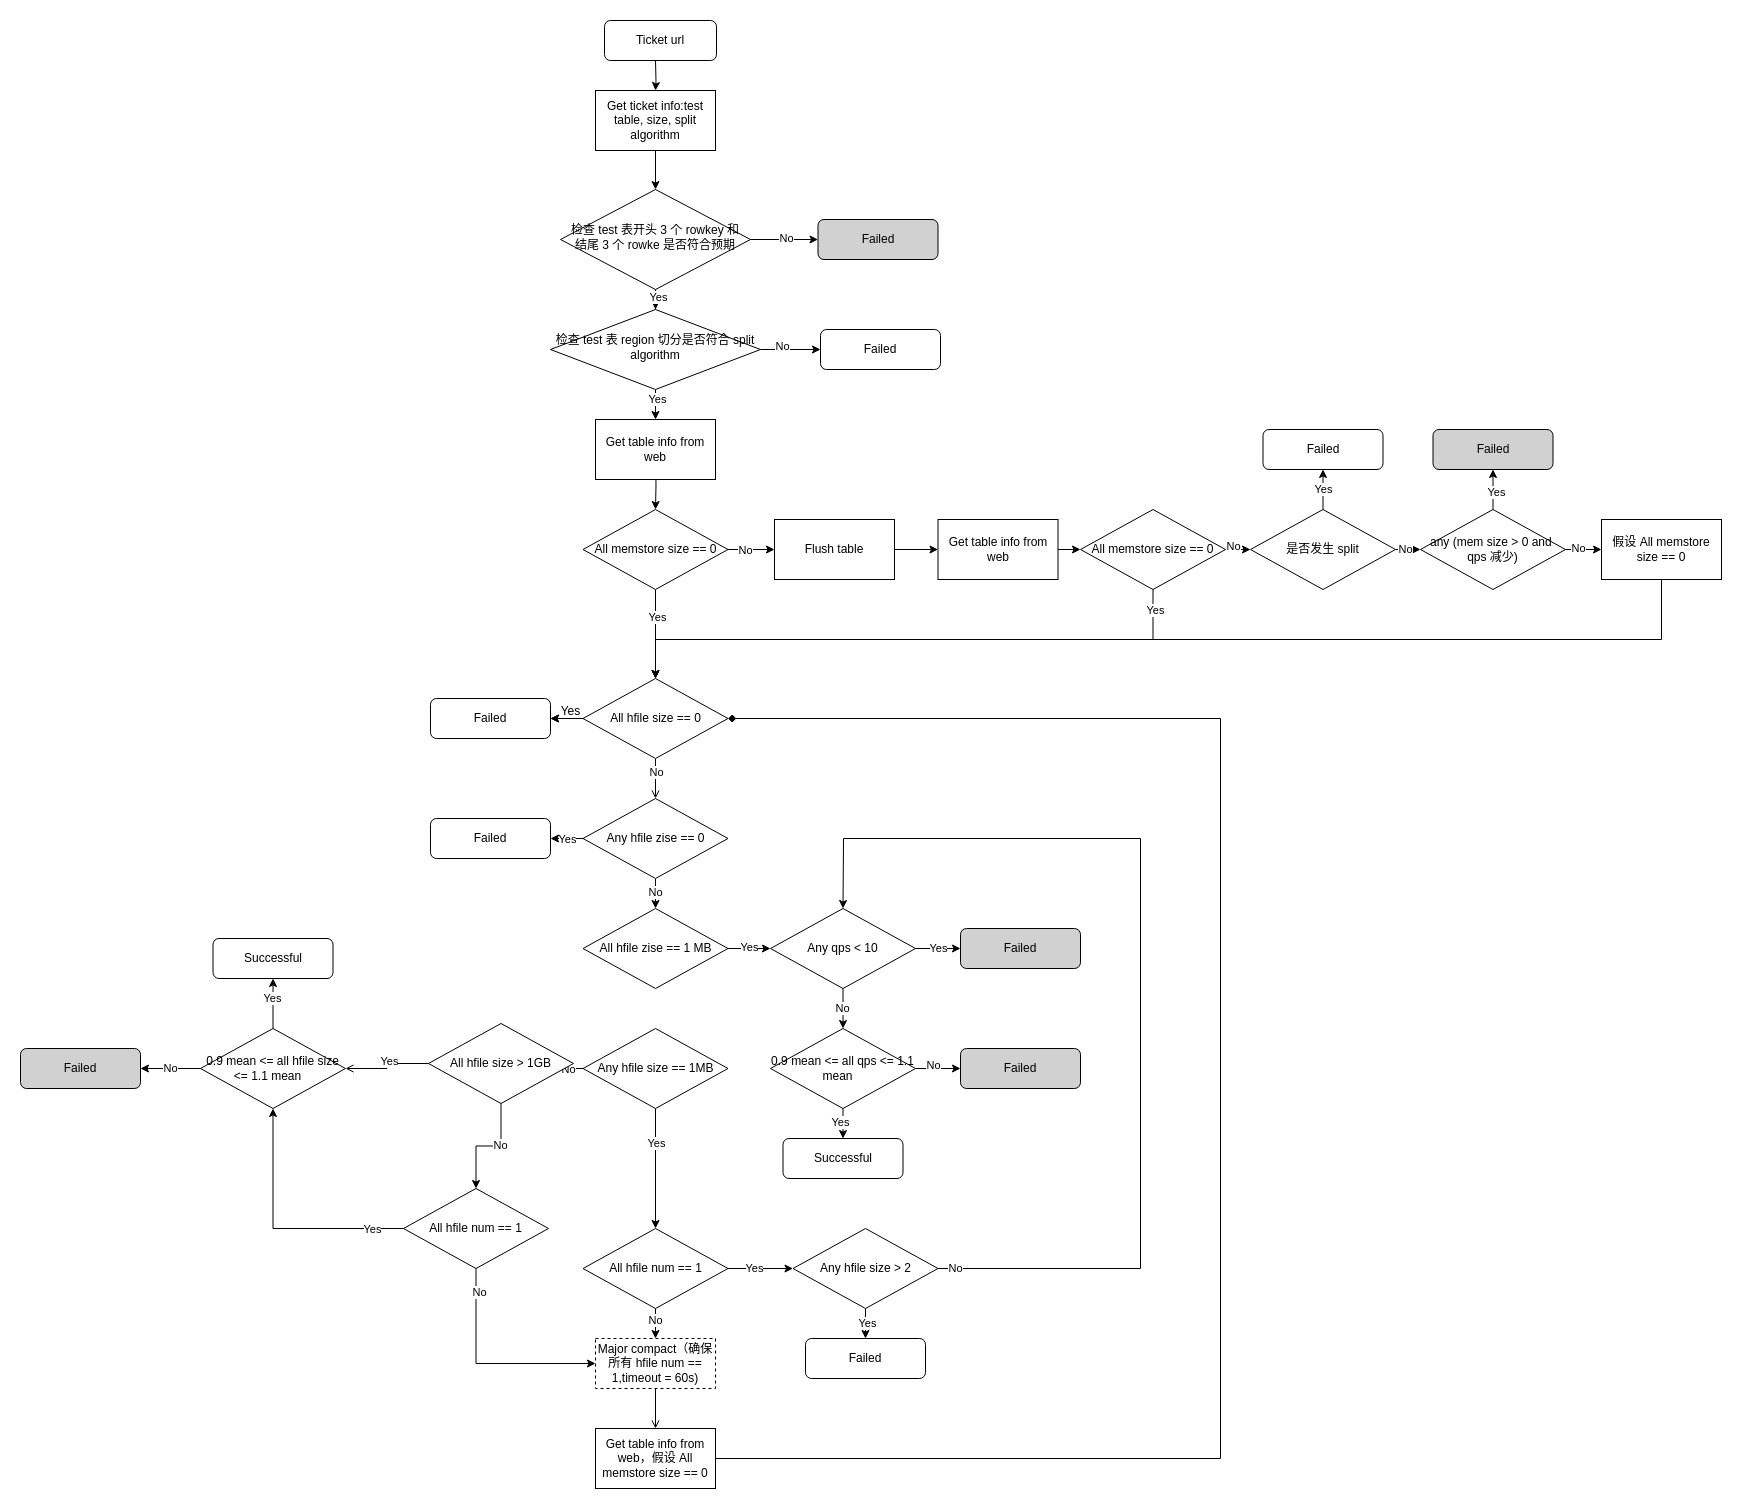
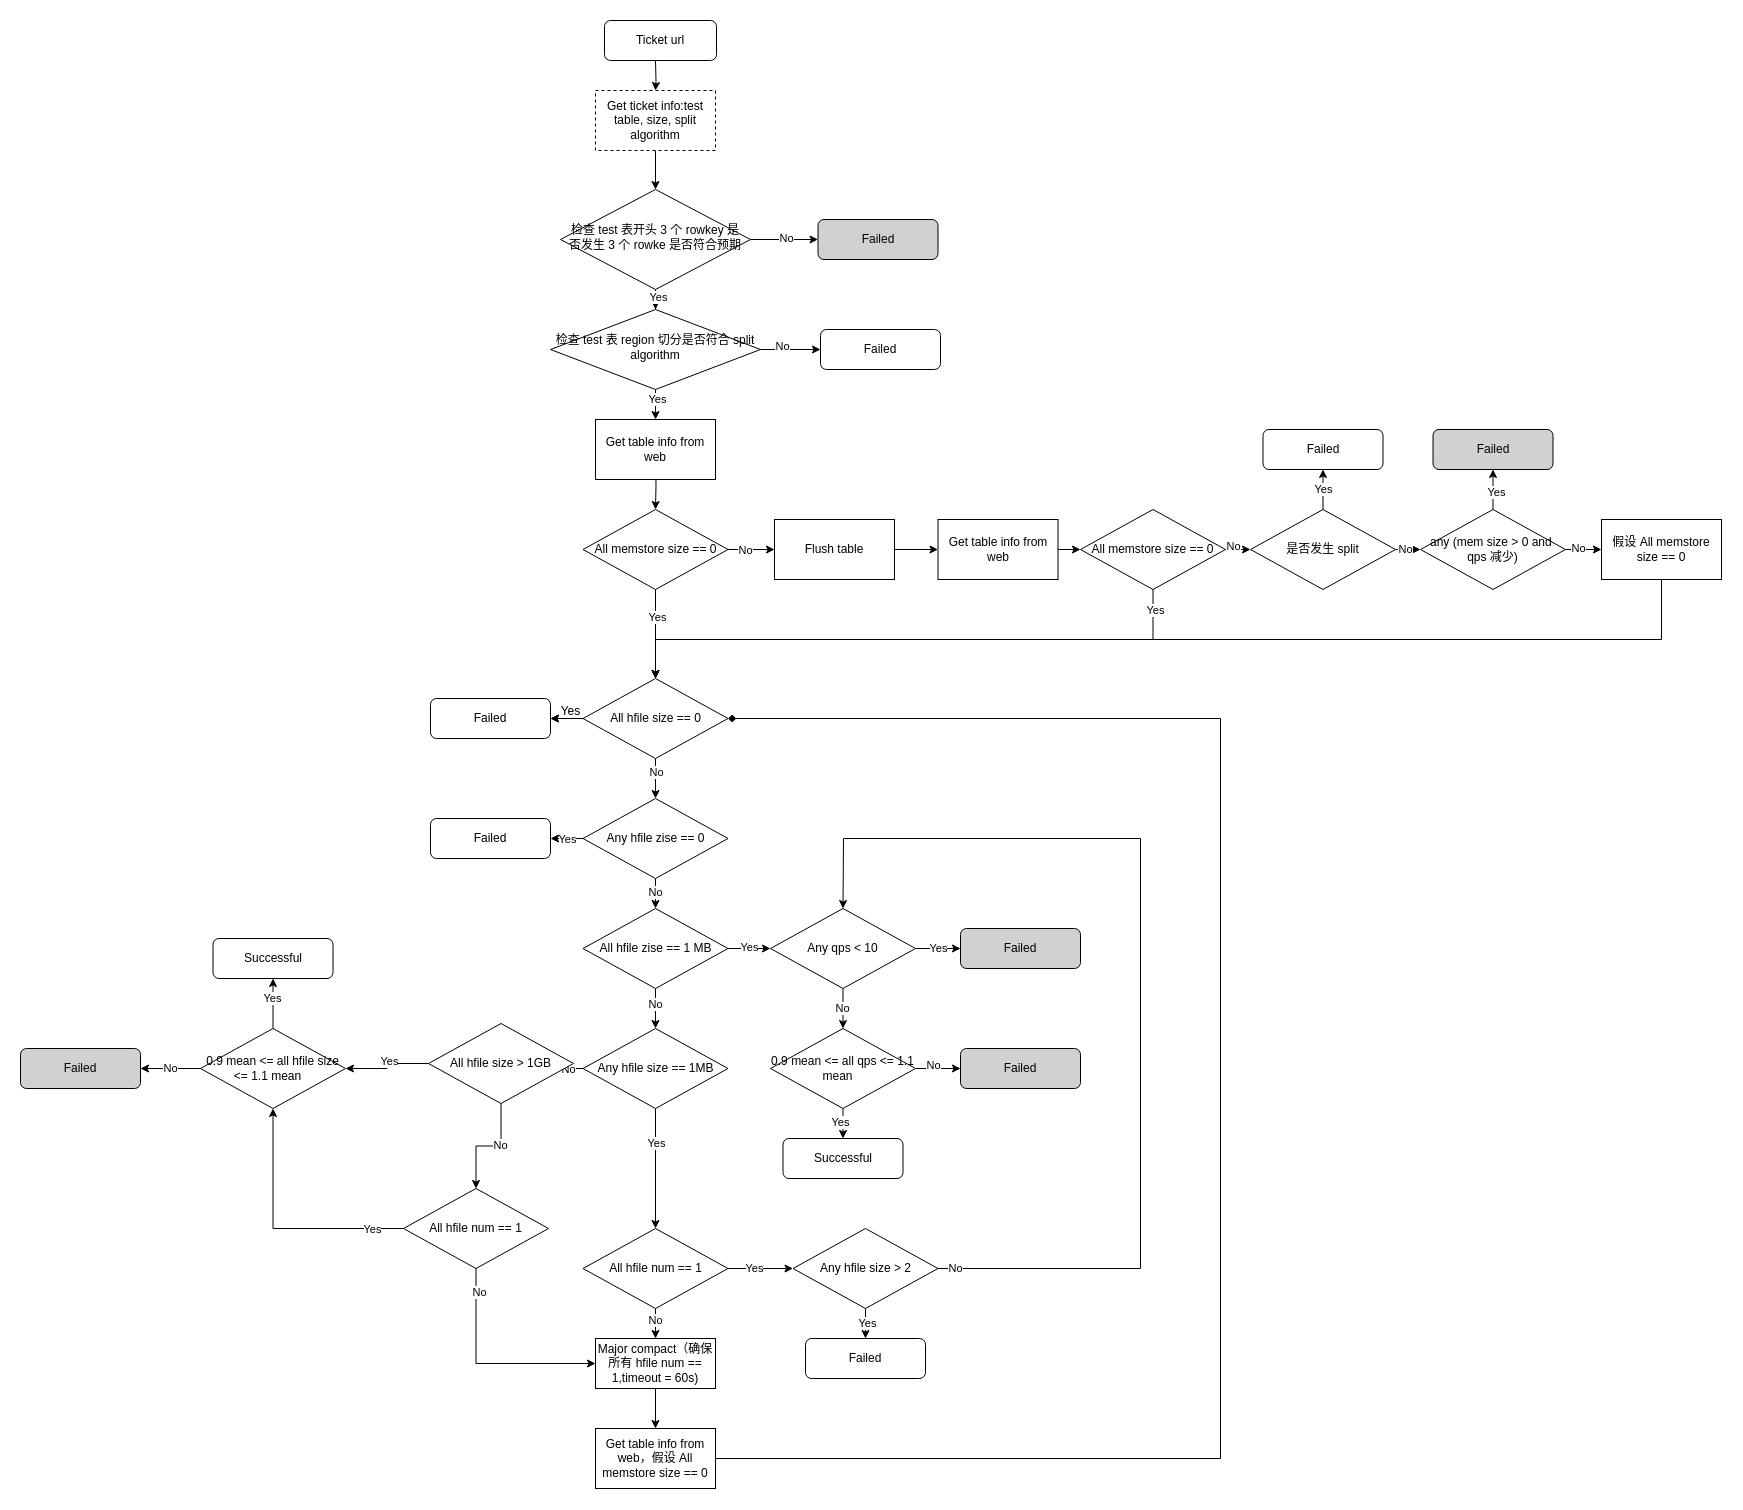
(656, 121) -> (656, 121)
(656, 238) -> (656, 238)
(656, 791) -> (656, 790)
none -> (656, 1005)
(351, 1069) -> (353, 1069)
(656, 1364) -> (656, 1364)
(656, 1421) -> (656, 1420)
